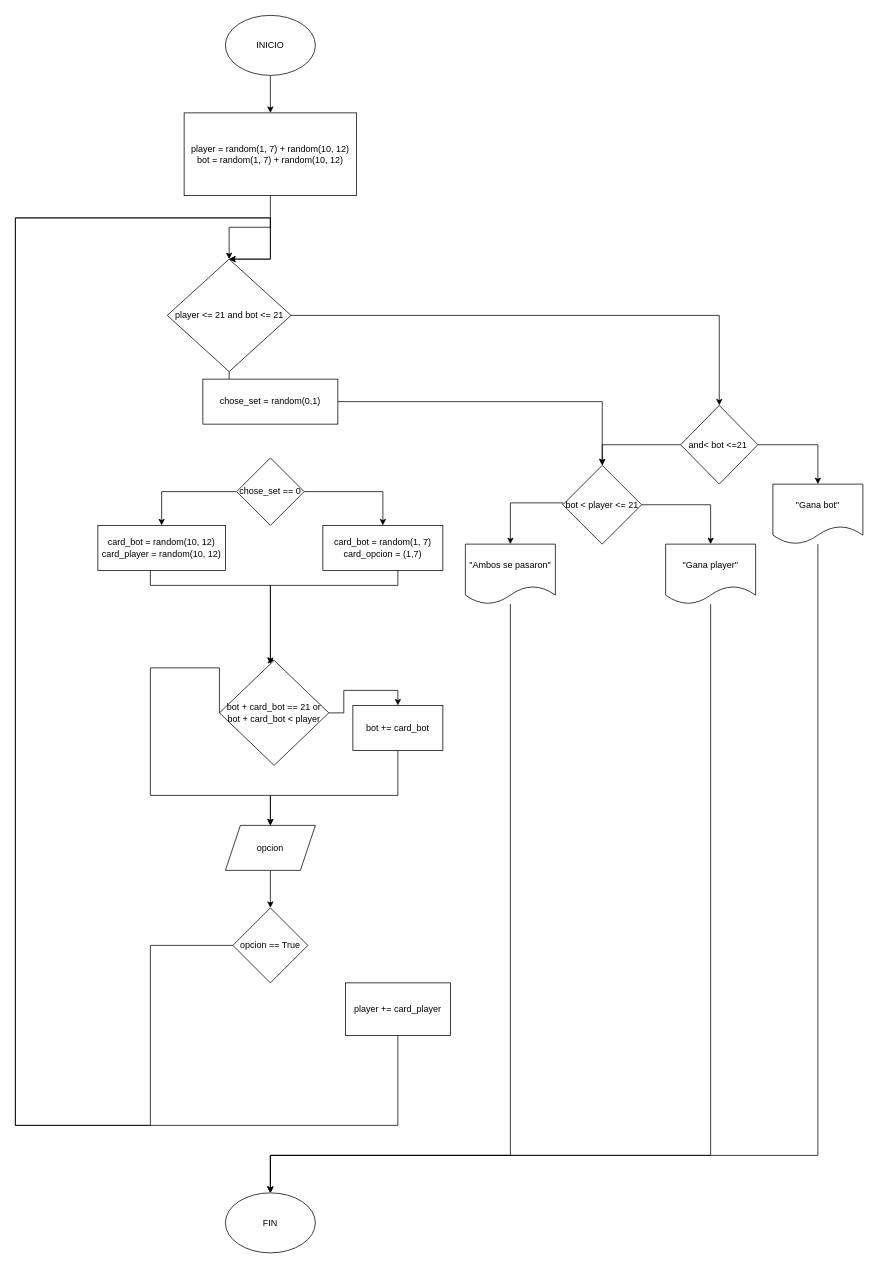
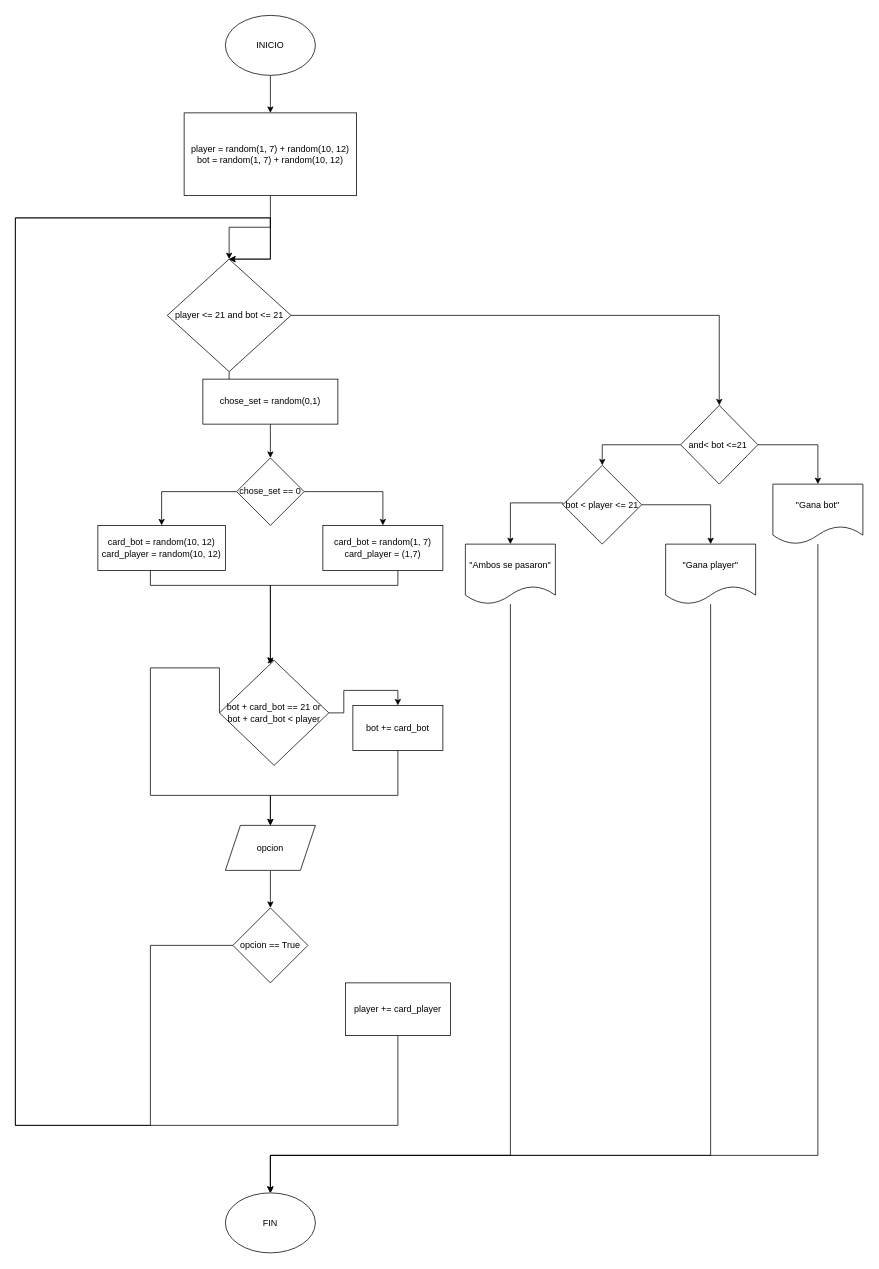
(490, 402) -> (270, 439)
(383, 548) -> (383, 548)
